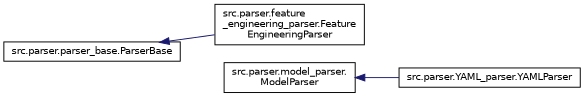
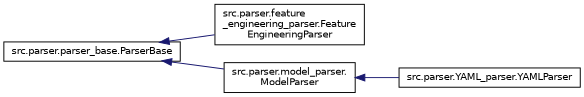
none -> (198, 65)
